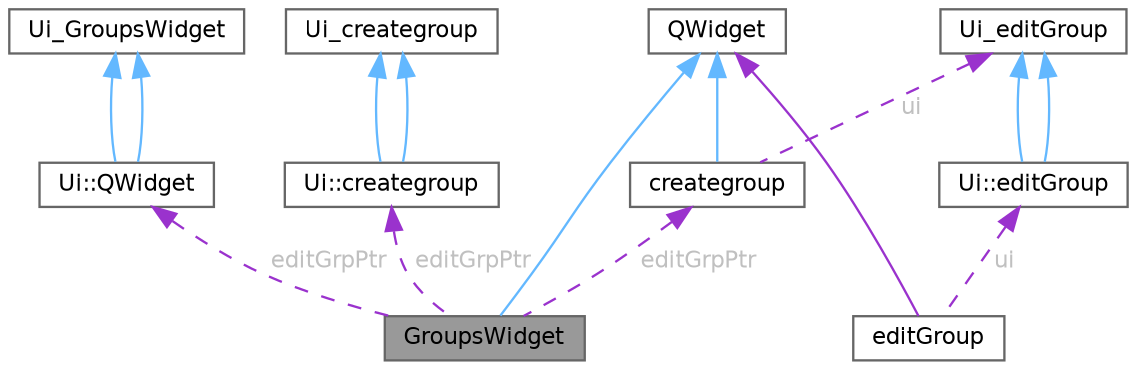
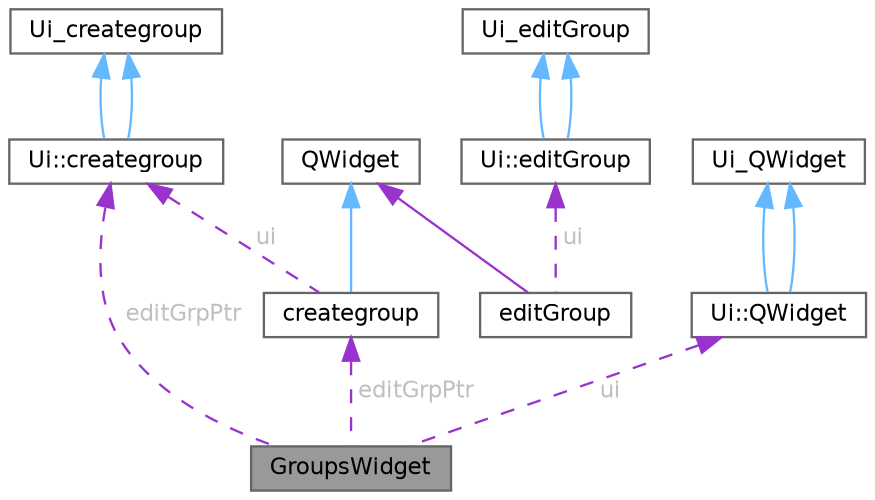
(127, 31) -> (779, 162)
(865, 113) -> (244, 245)
(589, 192) -> none
(326, 262) -> (608, 392)
